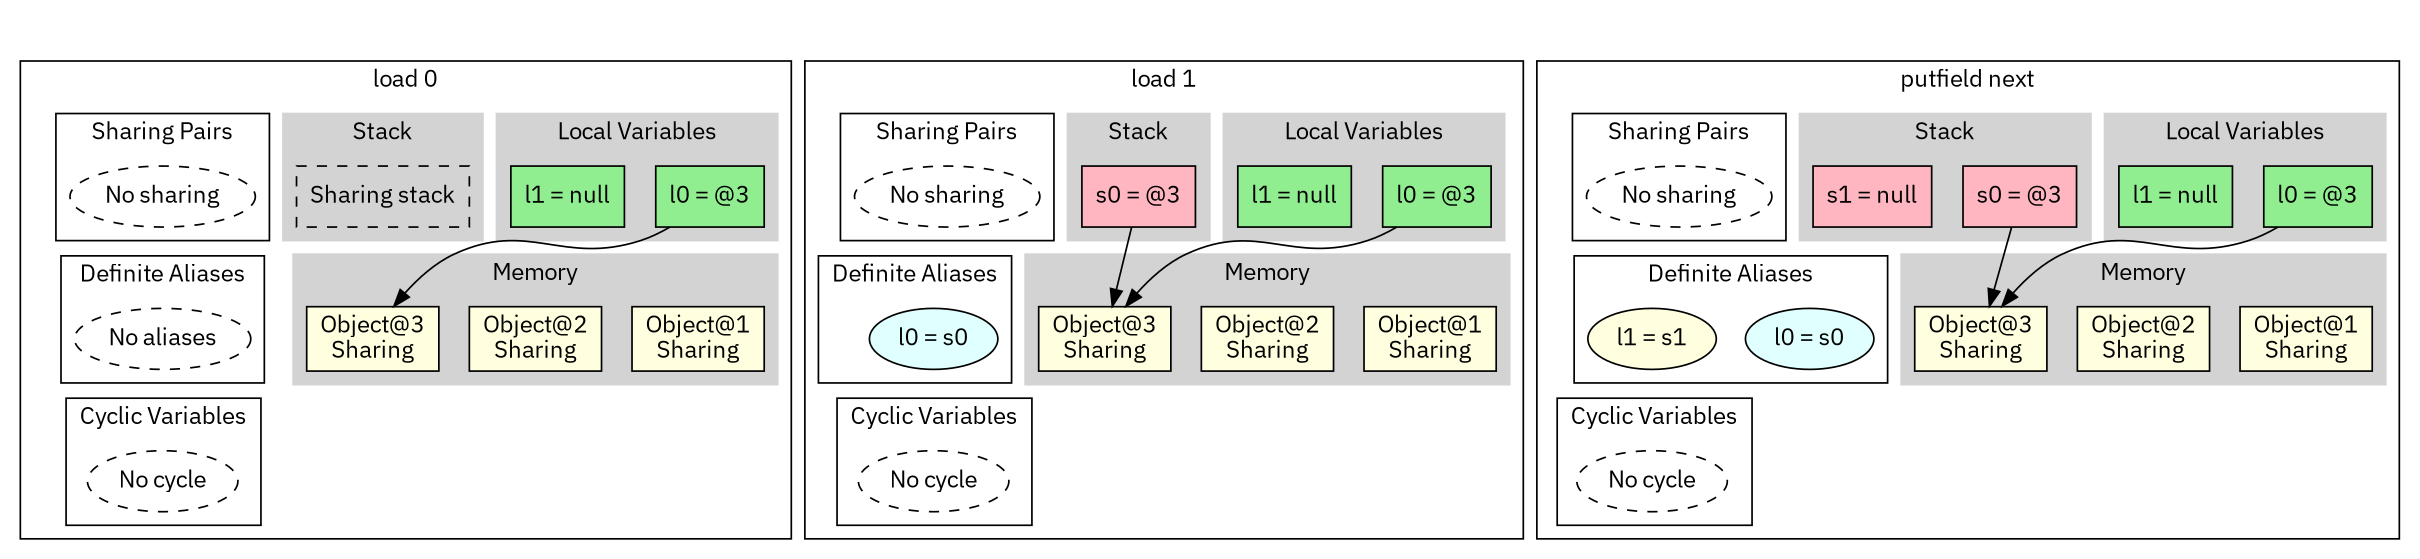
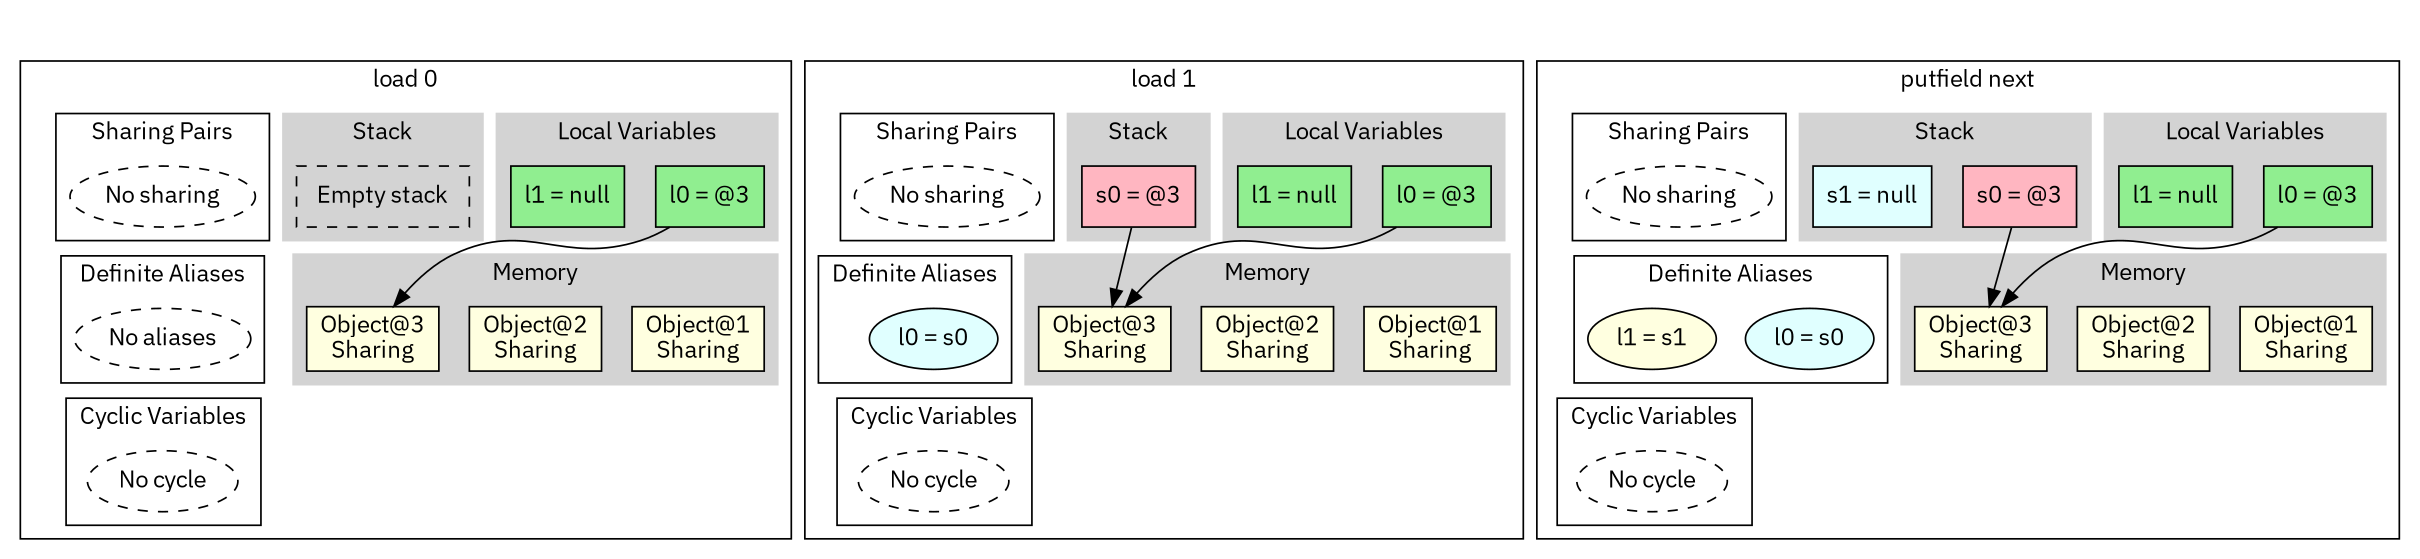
(383, 197) -> (383, 197)
(1872, 197) -> (1872, 197)
